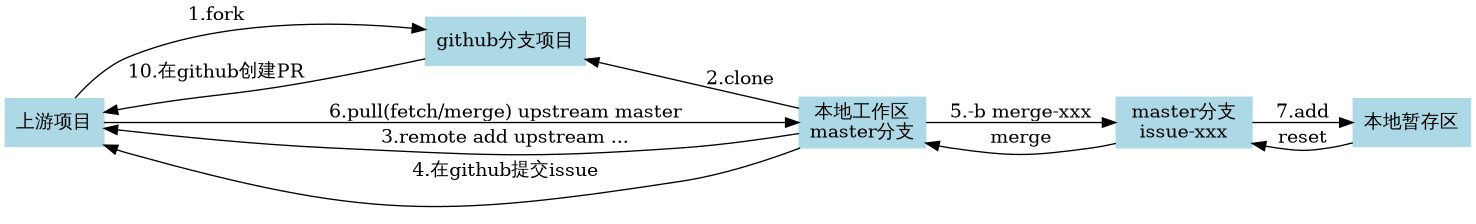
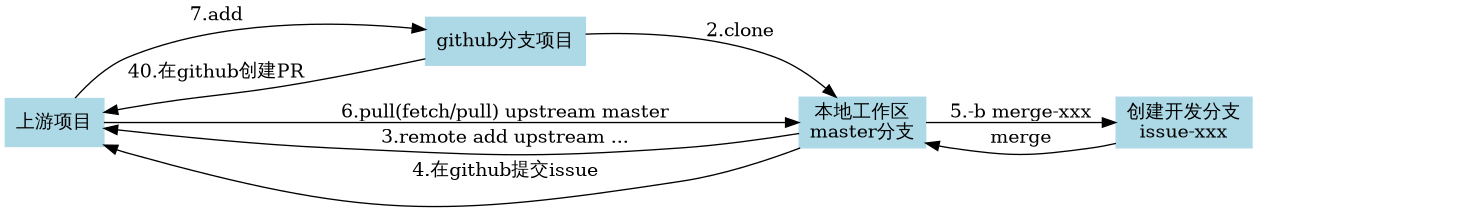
(216, 15) -> (216, 15)
(216, 73) -> (216, 73)
(699, 85) -> (711, 41)
(505, 113) -> (505, 113)
(1184, 123) -> (1184, 123)
(1412, 123) -> none
